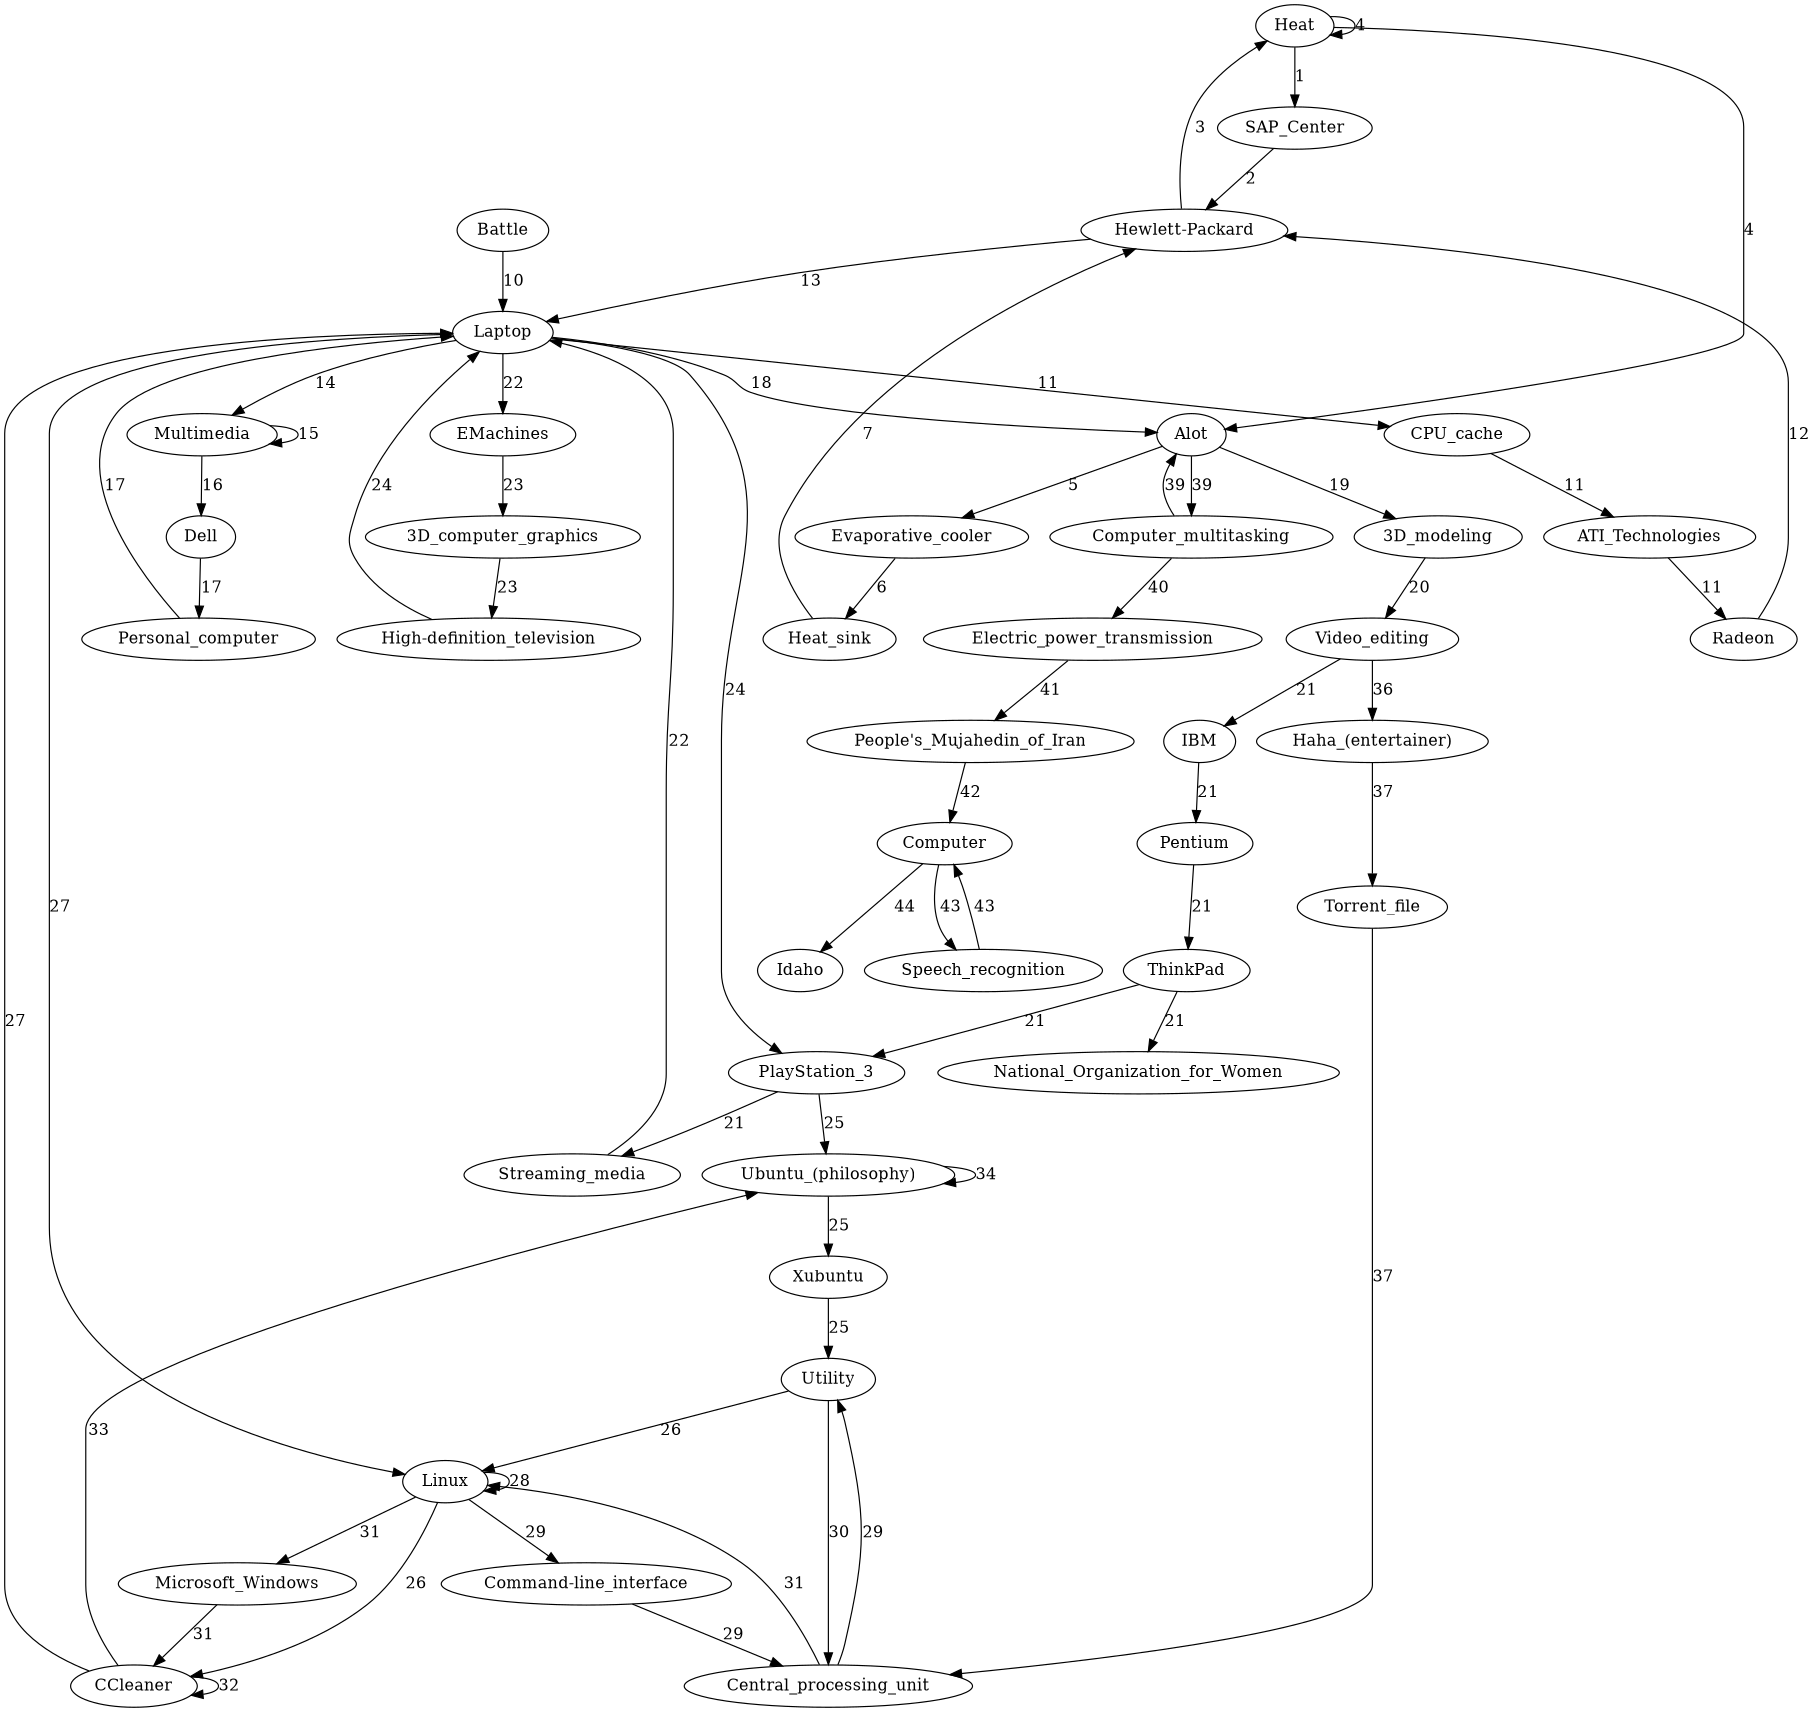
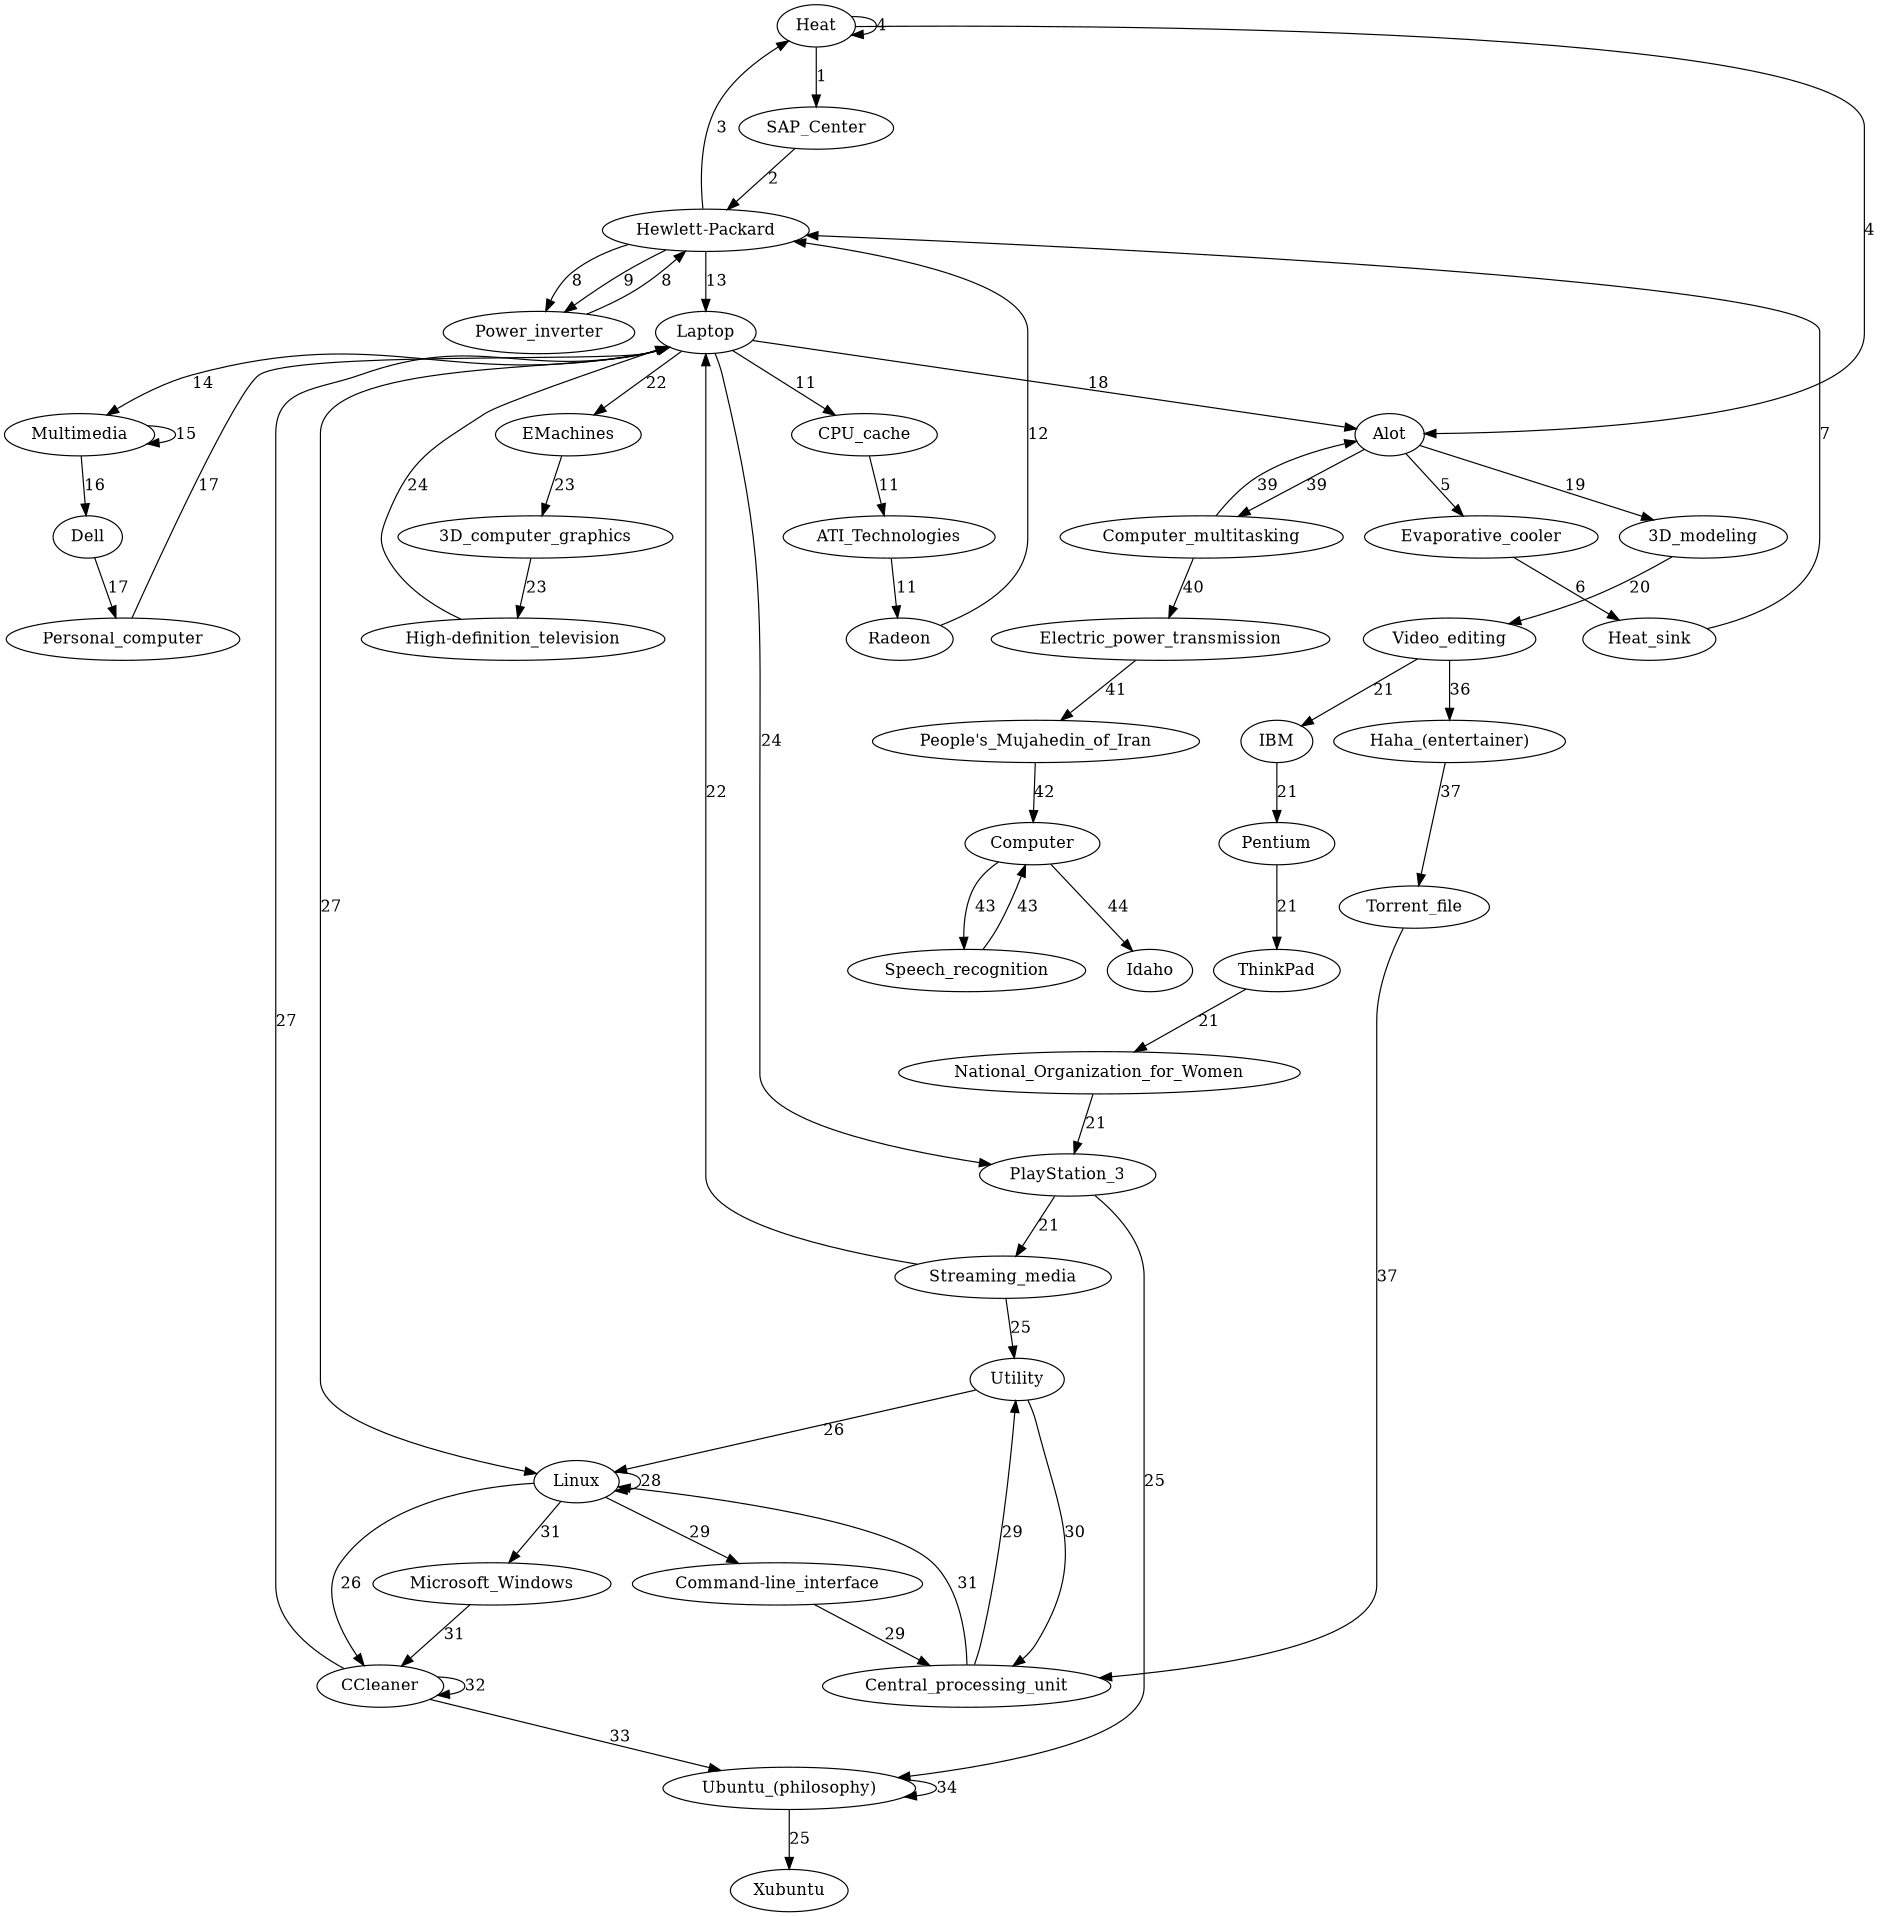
(503, 230) -> none
none -> (539, 333)
(1012, 1019) -> (1085, 1118)
(828, 1322) -> (1009, 1322)
